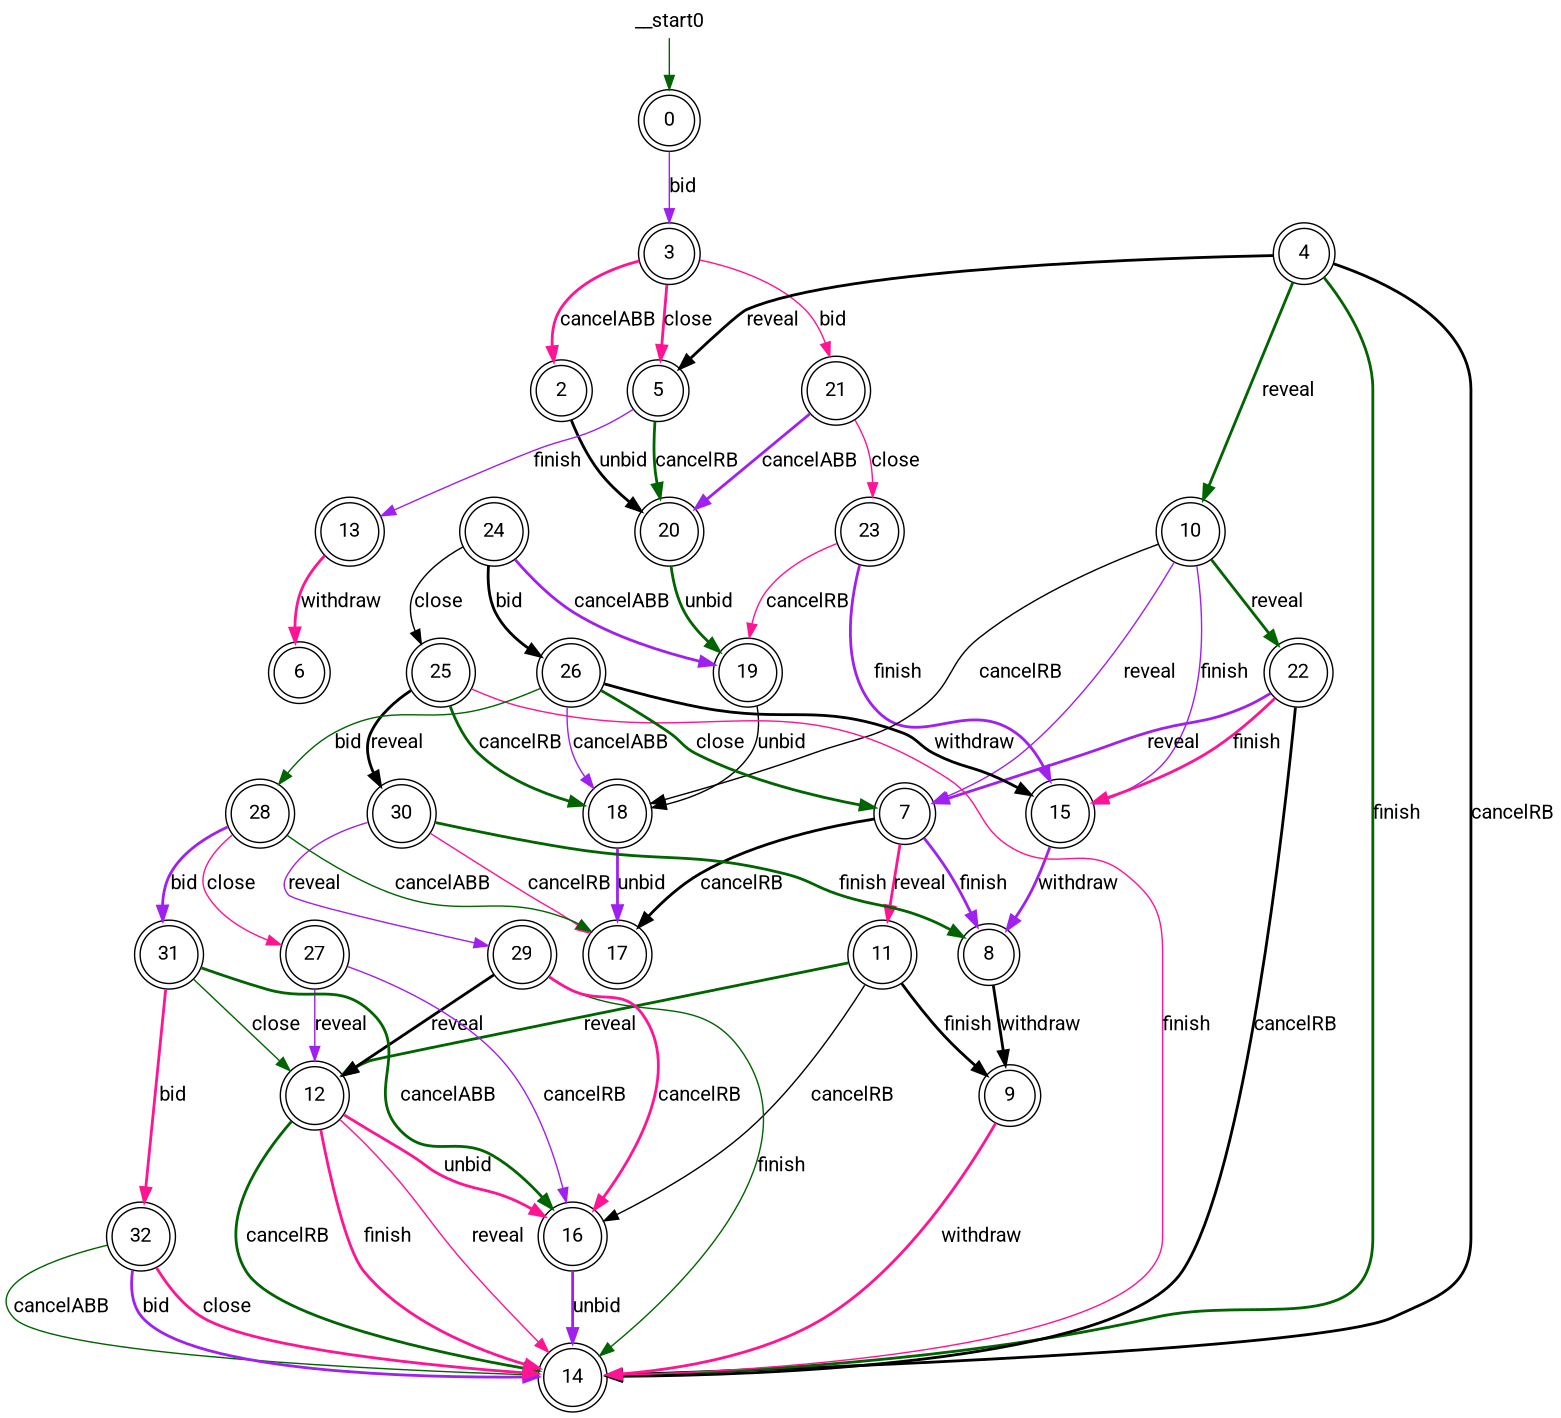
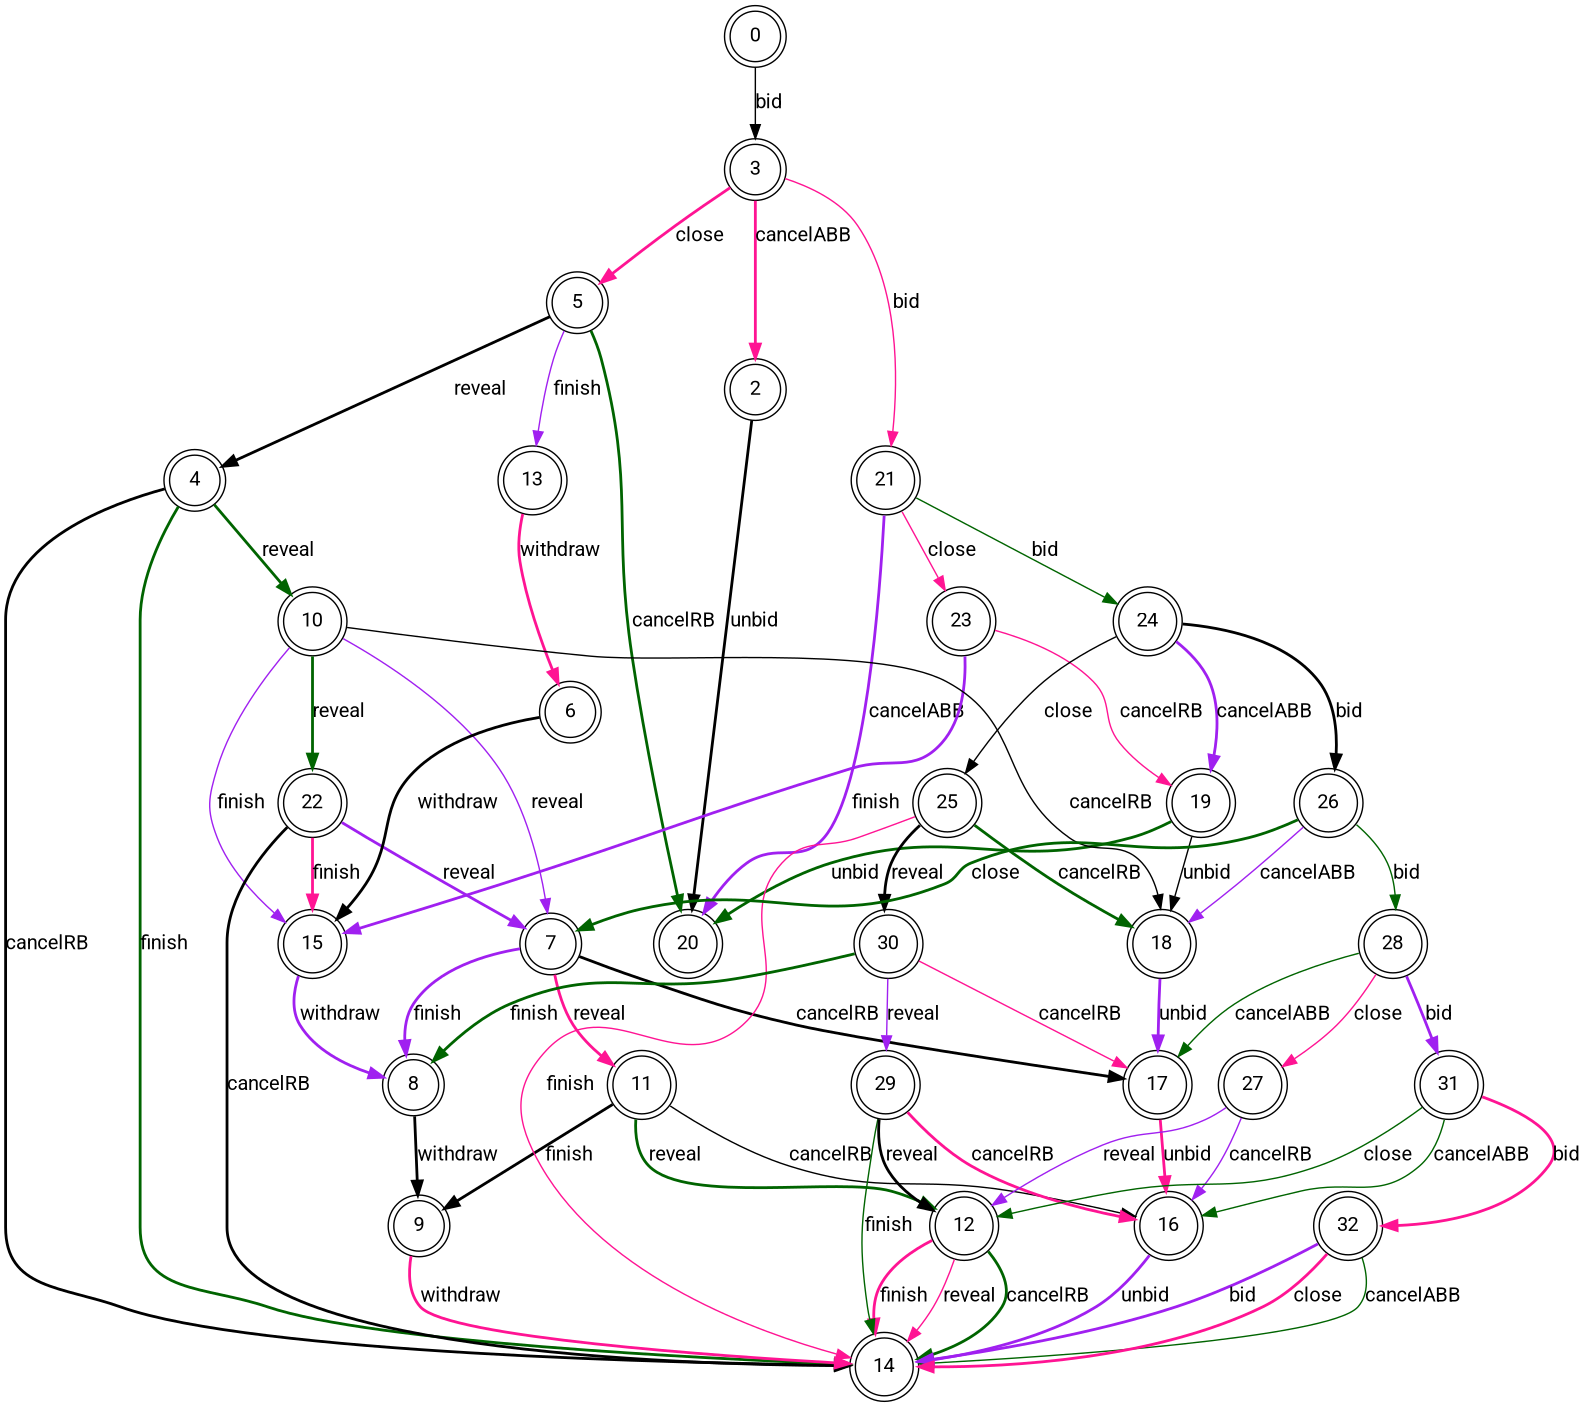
(669, 22) -> none
(669, 180) -> (755, 96)
(971, 271) -> (393, 388)
none -> (1010, 548)
(682, 608) -> (945, 847)
(817, 715) -> (409, 778)
(387, 1075) -> (1346, 1187)
(434, 1171) -> (1163, 1148)
